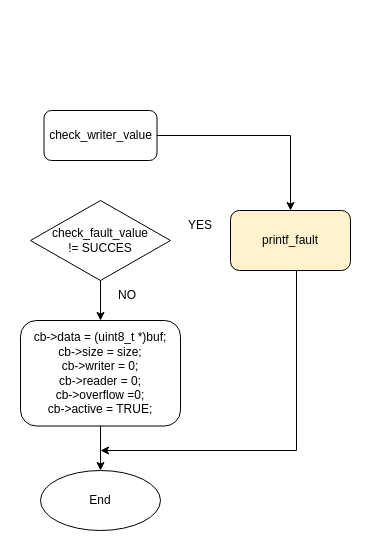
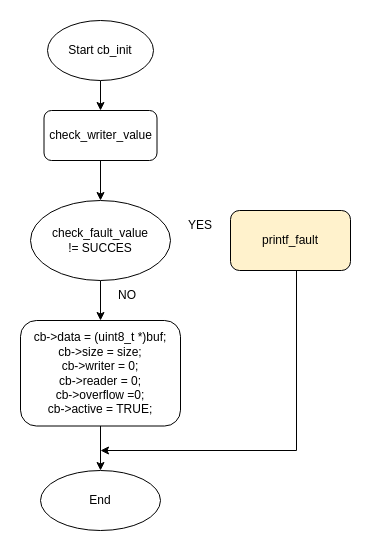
none -> (101, 51)
none -> (101, 100)
(257, 136) -> (101, 177)
(101, 241) -> (101, 241)
